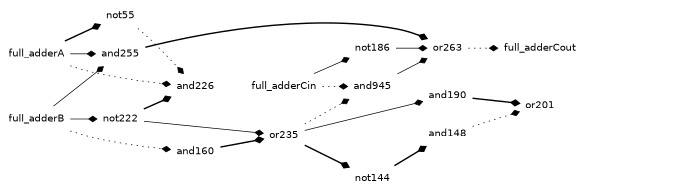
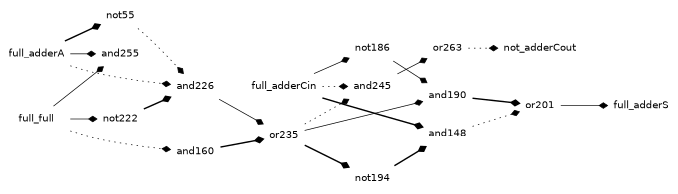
(282, 25) -> none
(407, 48) -> (411, 72)
(540, 48) -> (540, 48)
(373, 86) -> (373, 86)
none -> (641, 106)
none -> (366, 111)
(36, 119) -> (36, 119)
(199, 127) -> (237, 110)
(373, 178) -> (373, 178)
